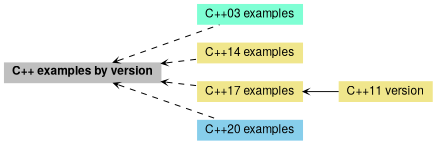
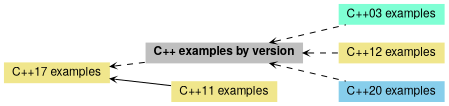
(250, 53) -> (392, 53)
(182, 84) -> (130, 64)
(386, 92) -> (224, 92)
